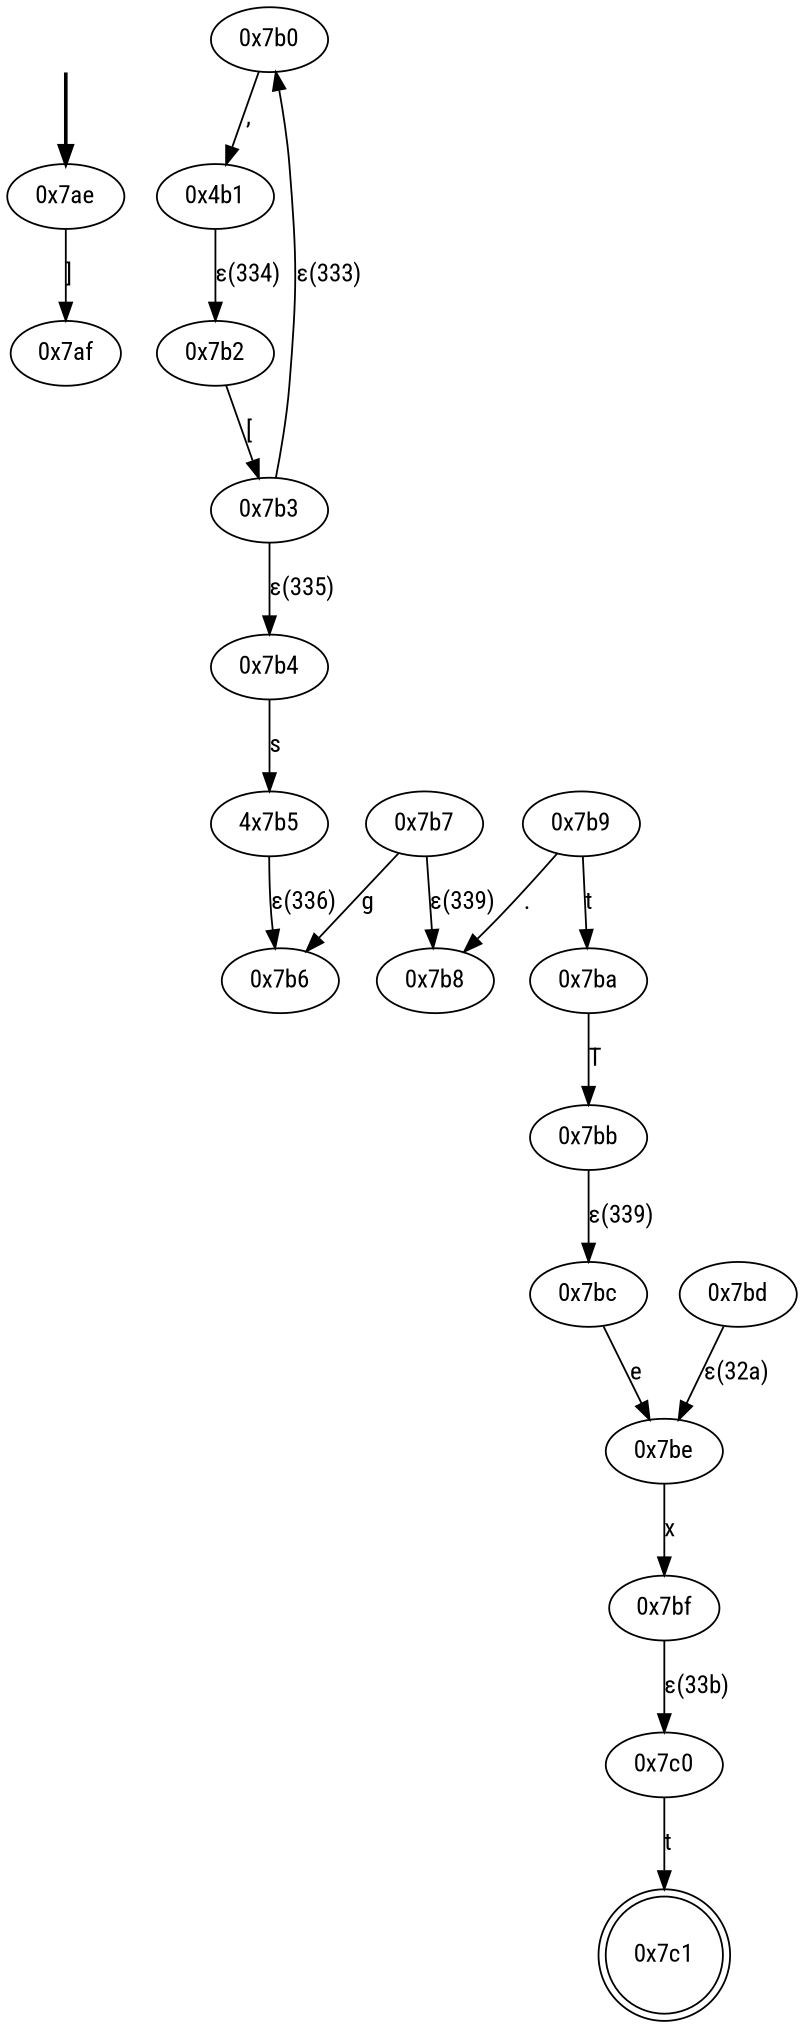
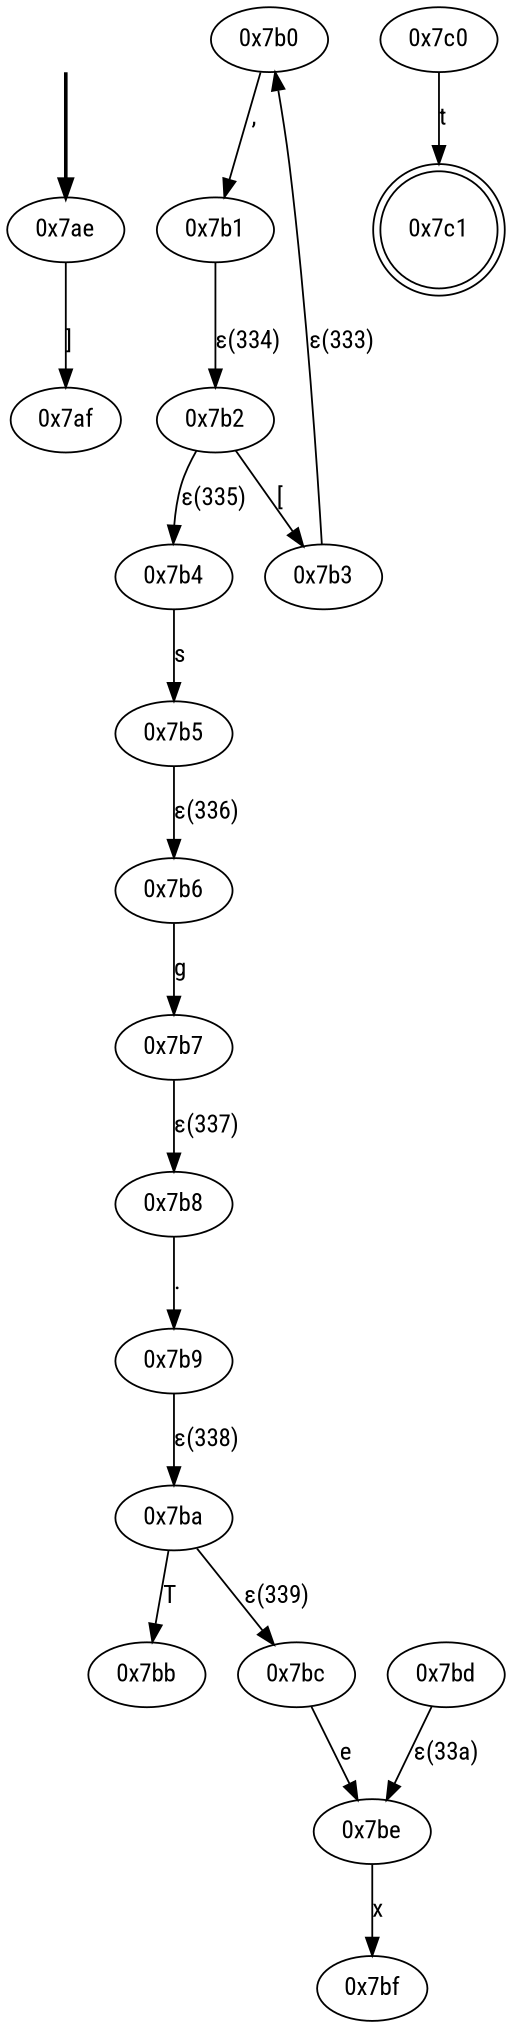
(215, 197) -> (215, 230)
(270, 580) -> (181, 487)
(270, 824) -> (174, 734)
(359, 896) -> (174, 960)
(518, 897) -> (174, 1274)
(463, 902) -> (207, 1126)
(590, 902) -> (207, 1440)
(589, 1207) -> (230, 1589)
(737, 1373) -> (447, 1753)
(664, 1677) -> none
